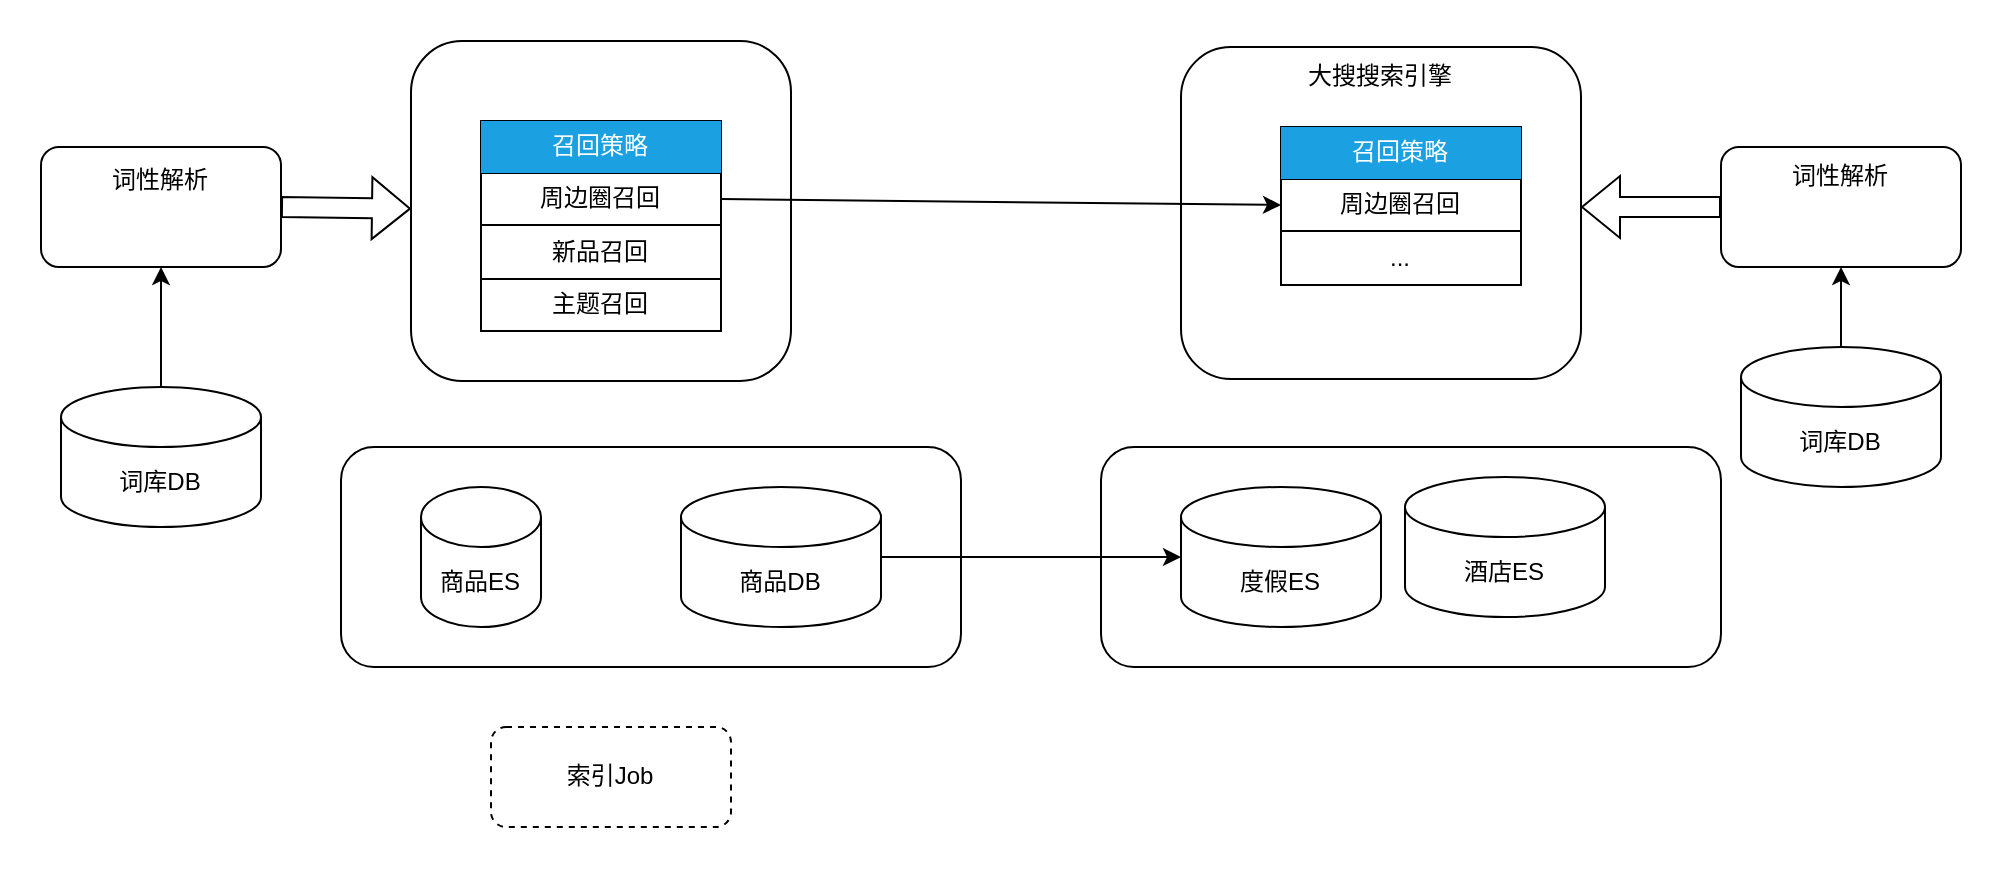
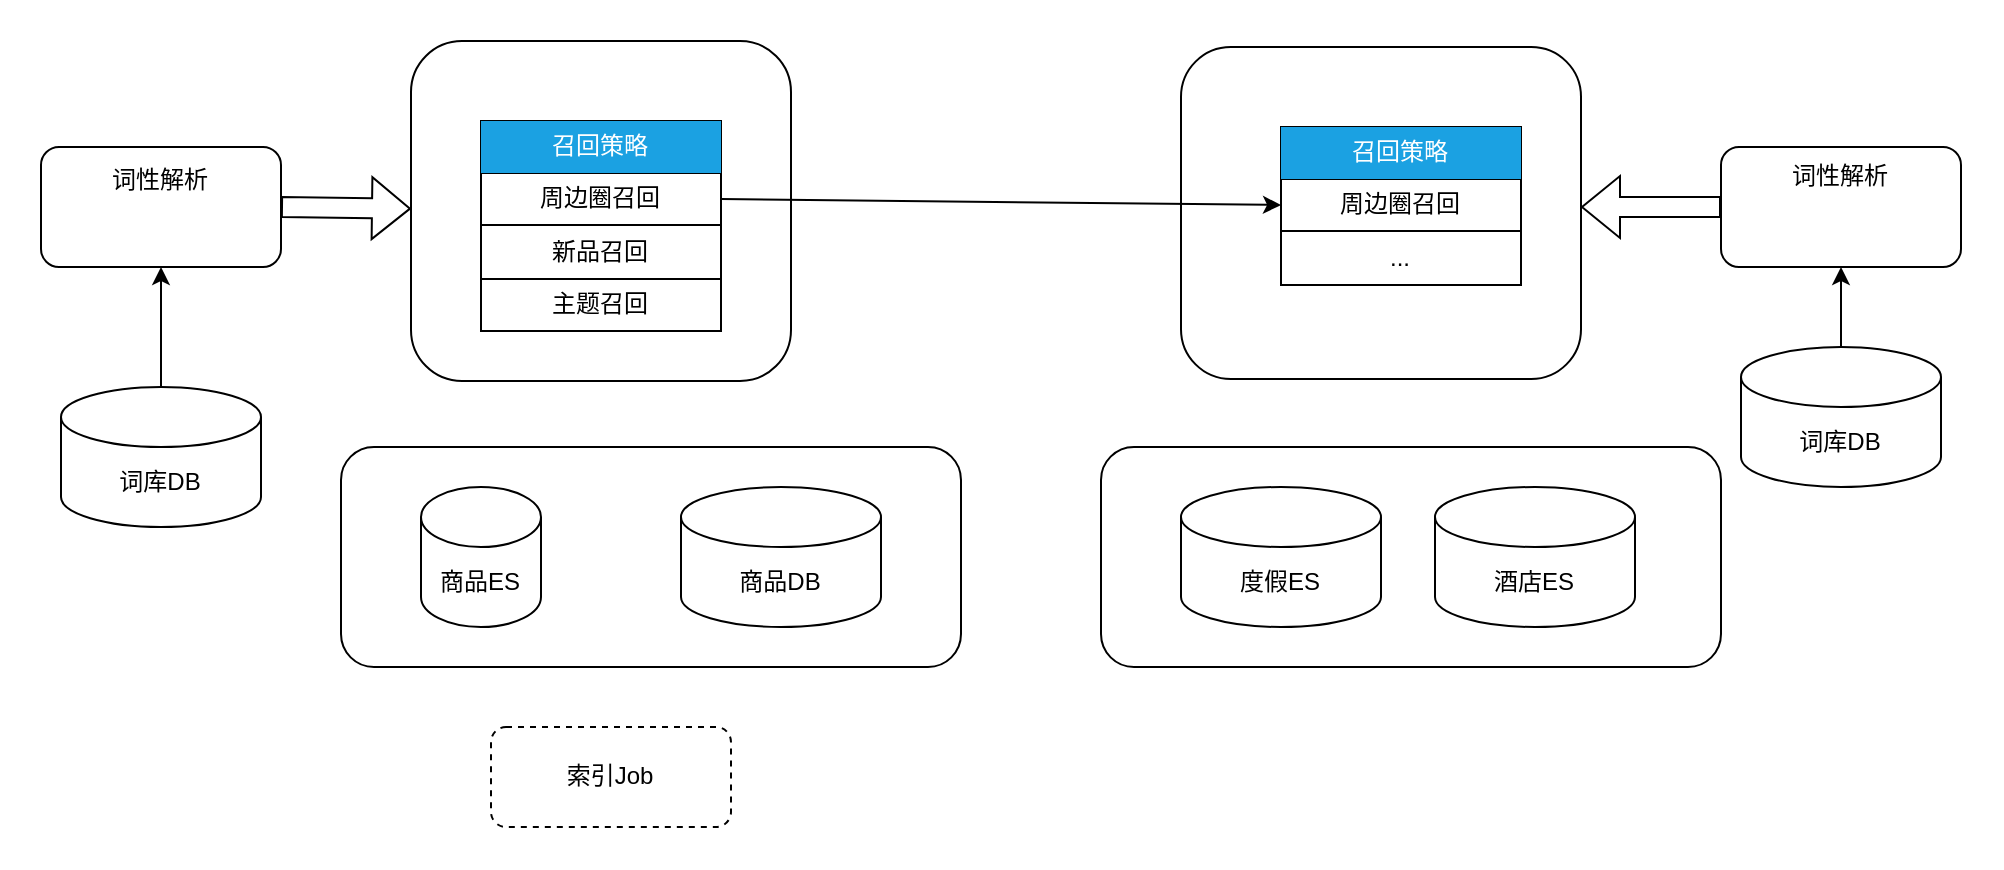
(1381, 77) -> none
(1505, 547) -> (1535, 557)
(1024, 557) -> none
